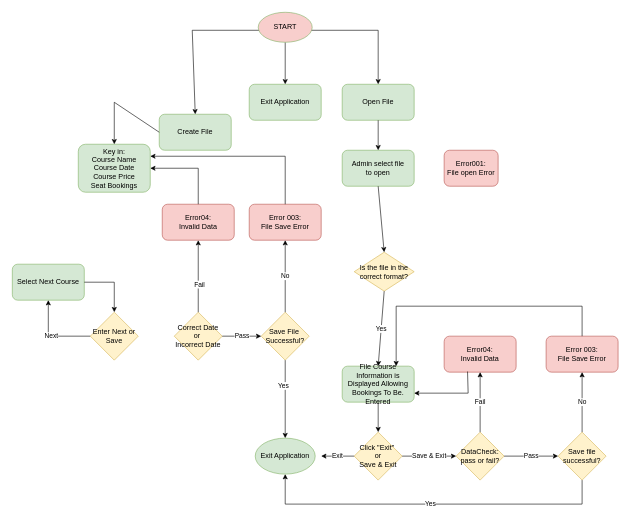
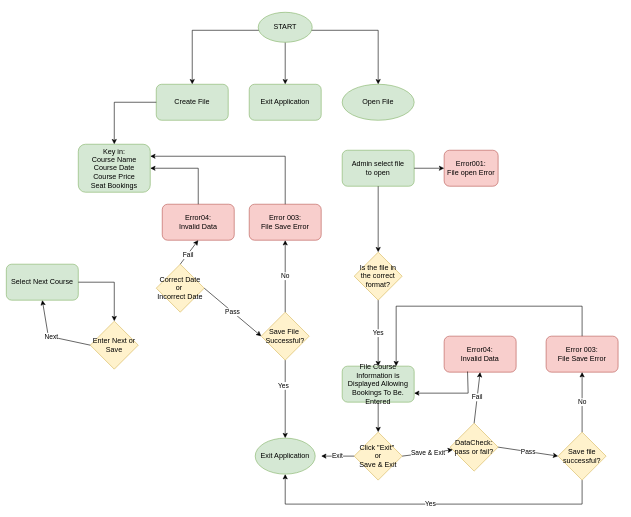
(285, 27) -> (285, 27)
(378, 102) -> (378, 102)
(195, 132) -> (192, 102)
(378, 144) -> none
none -> (438, 168)
(384, 272) -> (378, 276)
(48, 282) -> (42, 282)
(114, 336) -> (114, 345)
(198, 336) -> (180, 288)
(480, 456) -> (474, 447)
